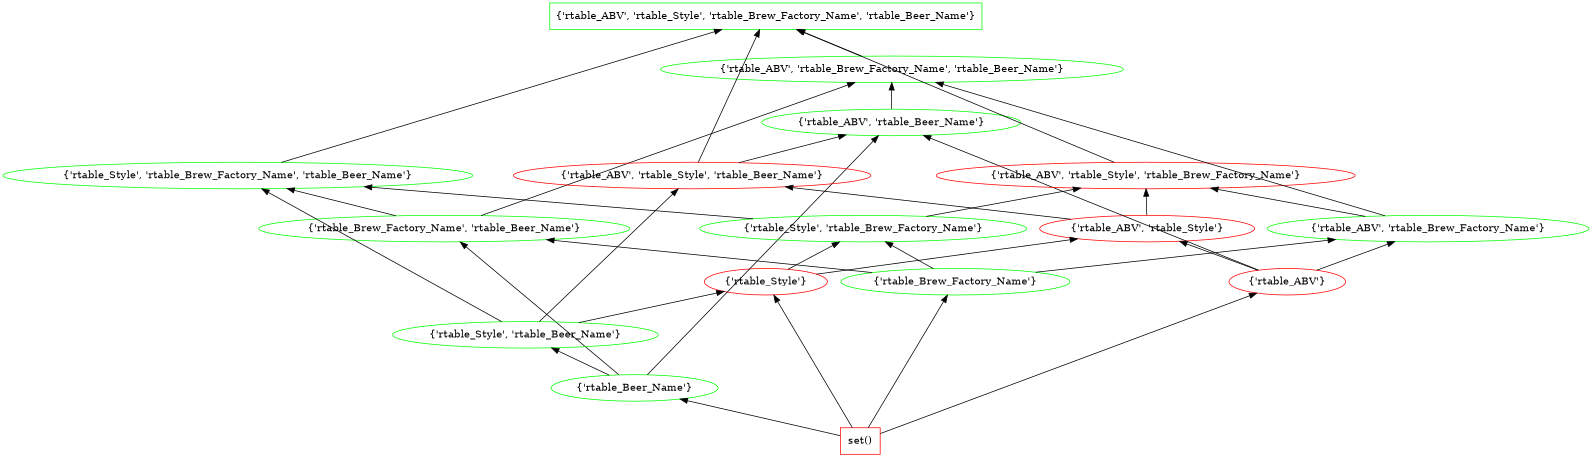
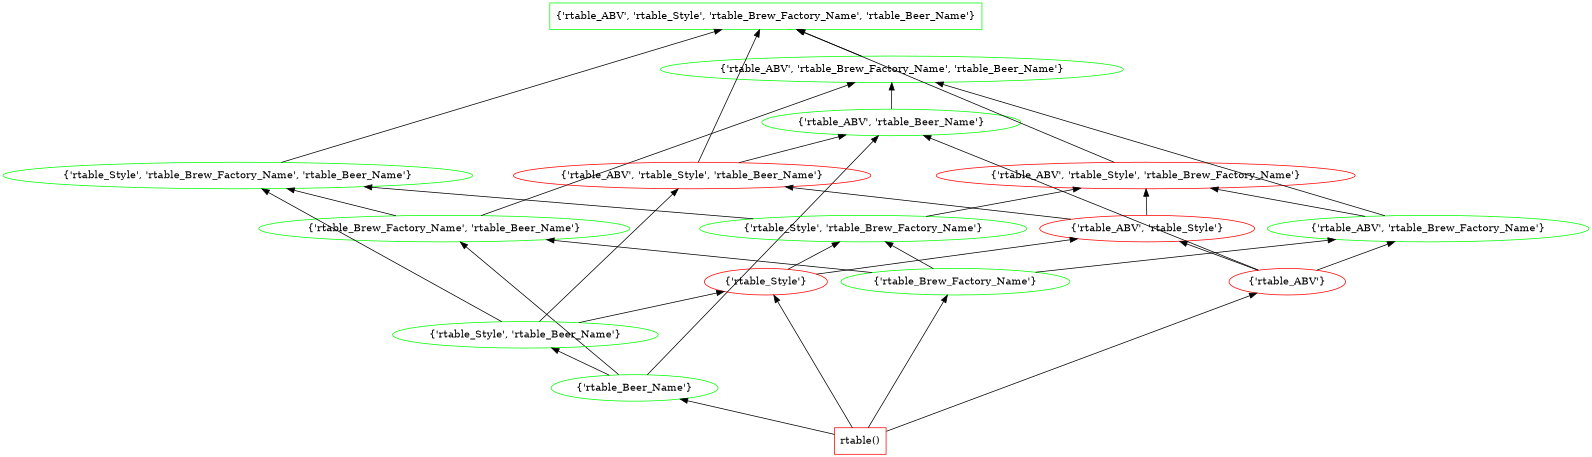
(860, 441) -> (860, 441)
